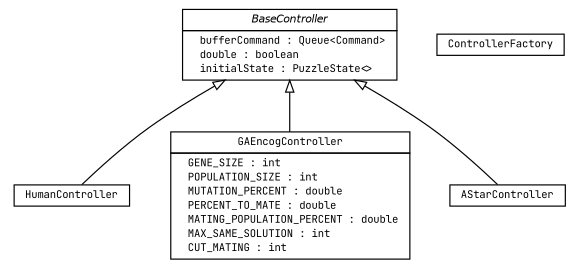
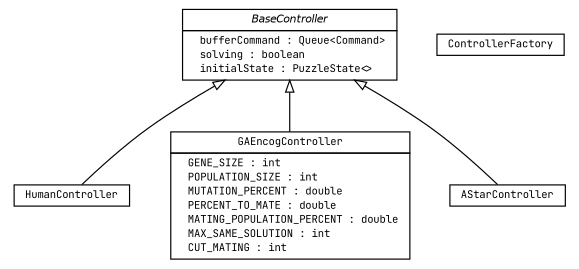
(246, 55) -> (250, 55)
